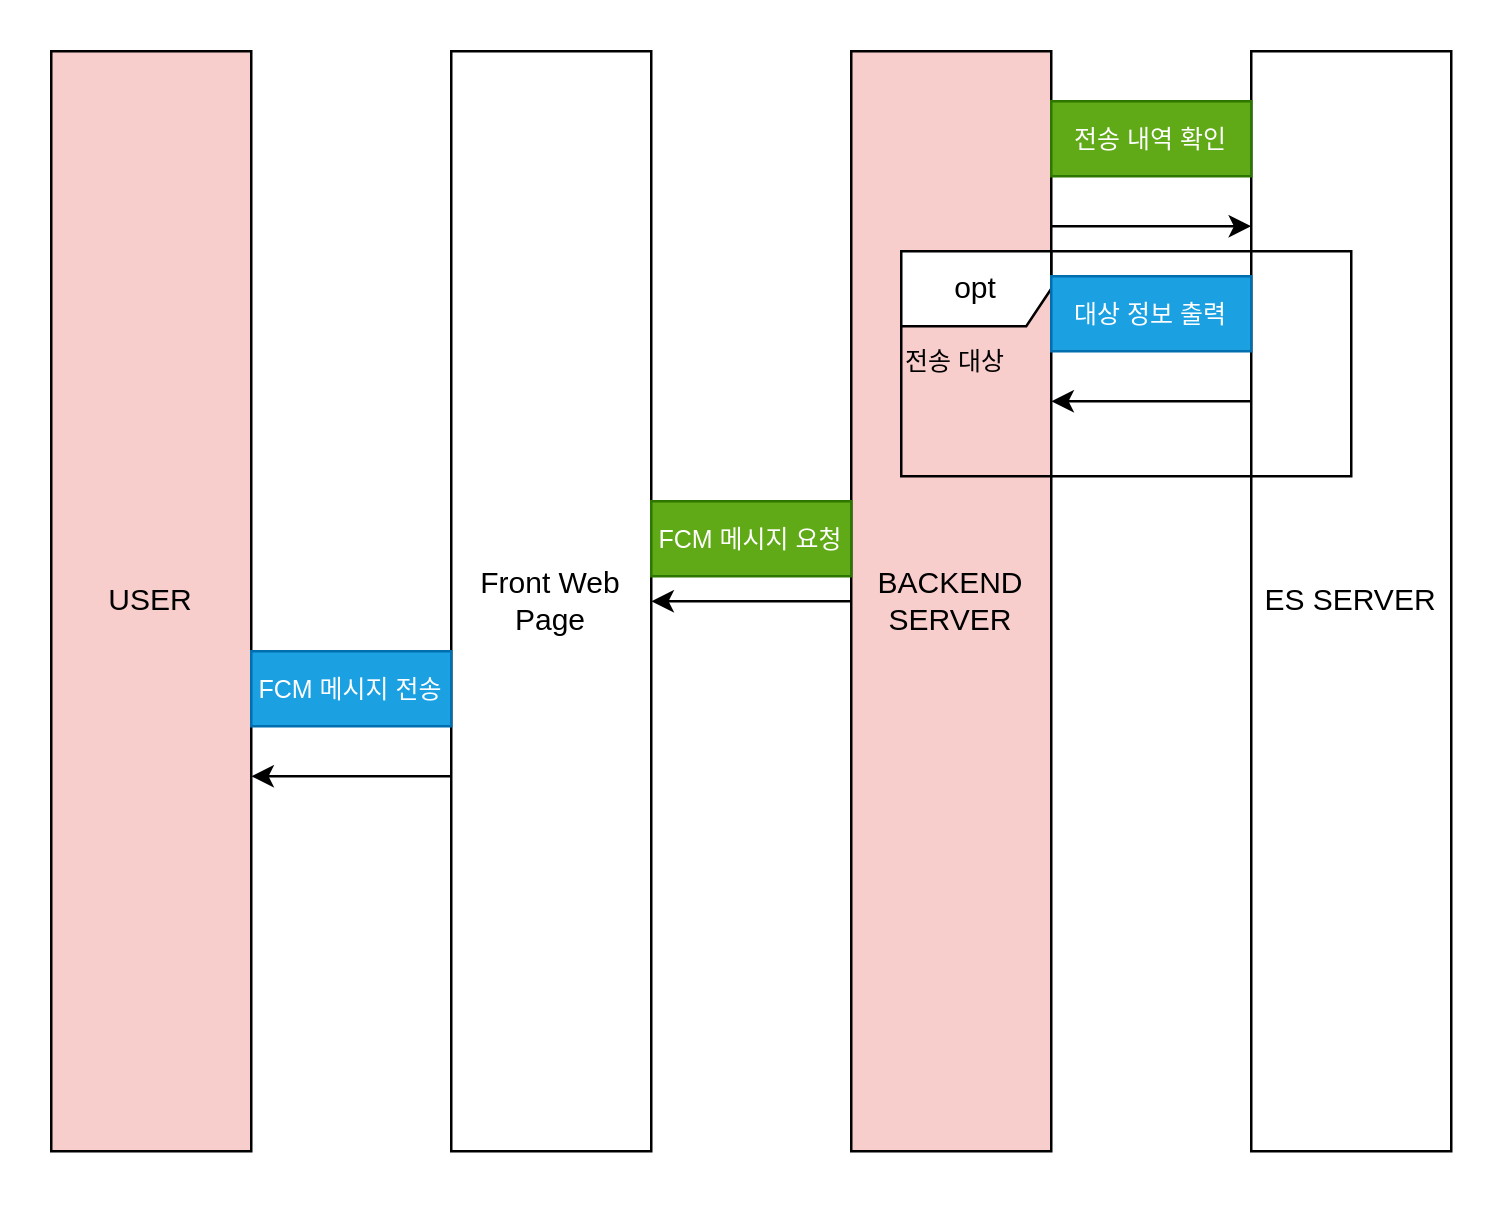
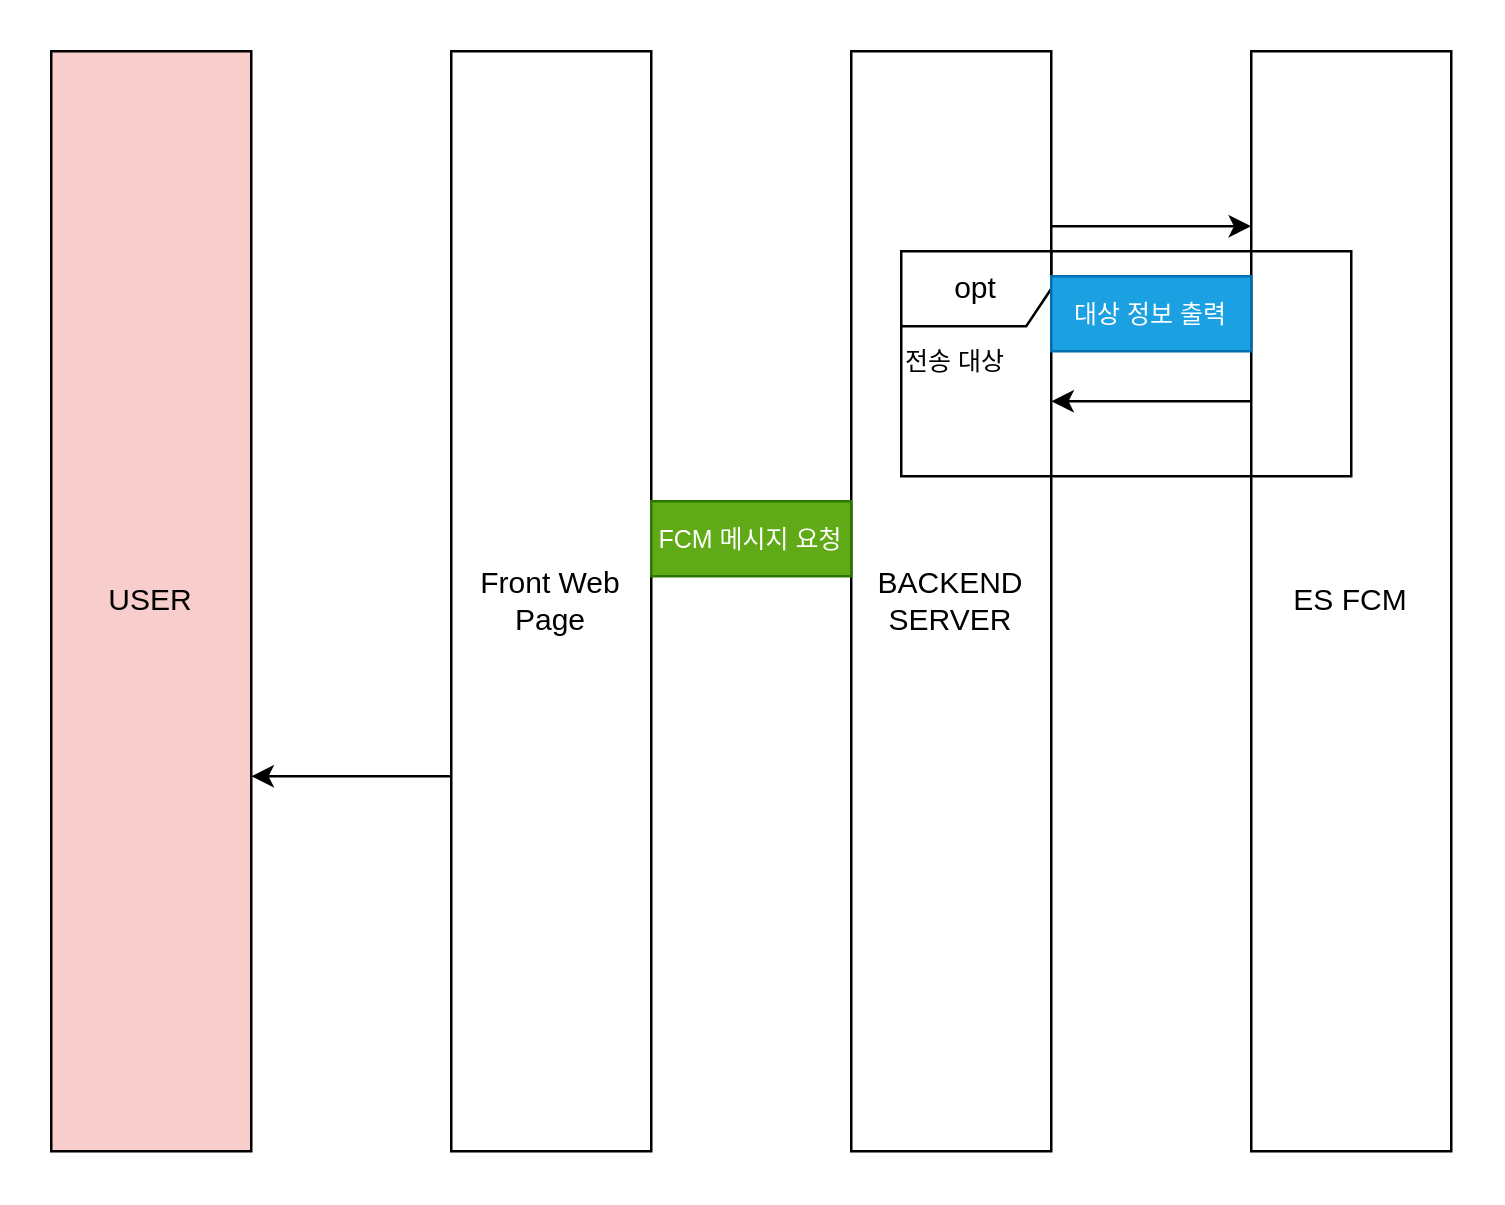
(1151, 139) -> none
(759, 601) -> none
(951, 601) -> (951, 601)
(1351, 601) -> (1351, 601)
(351, 689) -> none
